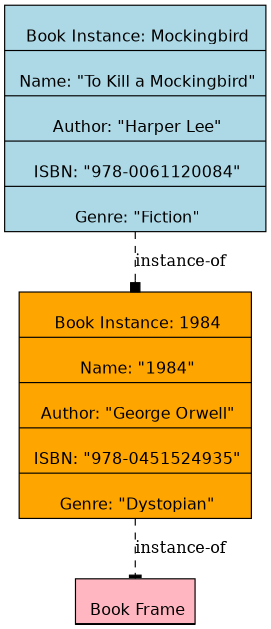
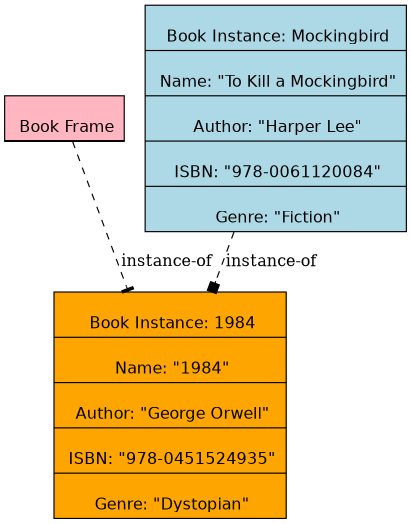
(135, 546) -> (99, 214)
